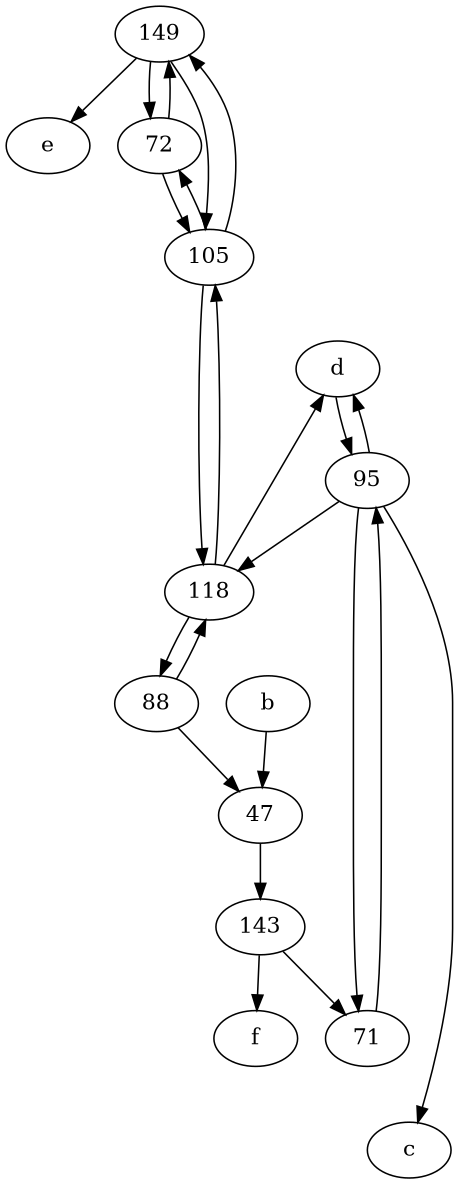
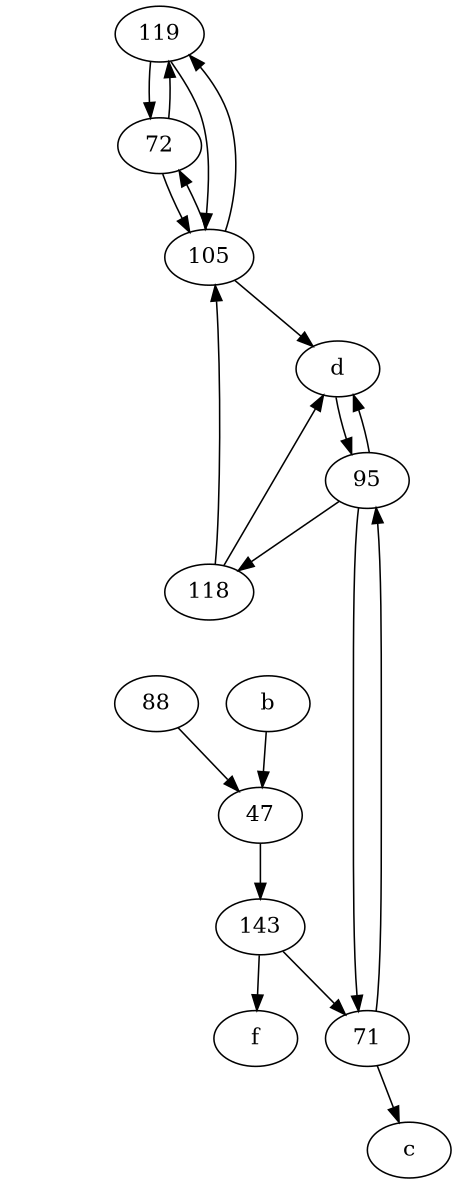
(160, 34) -> (160, 34)
(48, 146) -> none
(199, 417) -> (268, 308)
(177, 639) -> none
(189, 657) -> none
(453, 801) -> (385, 1087)
